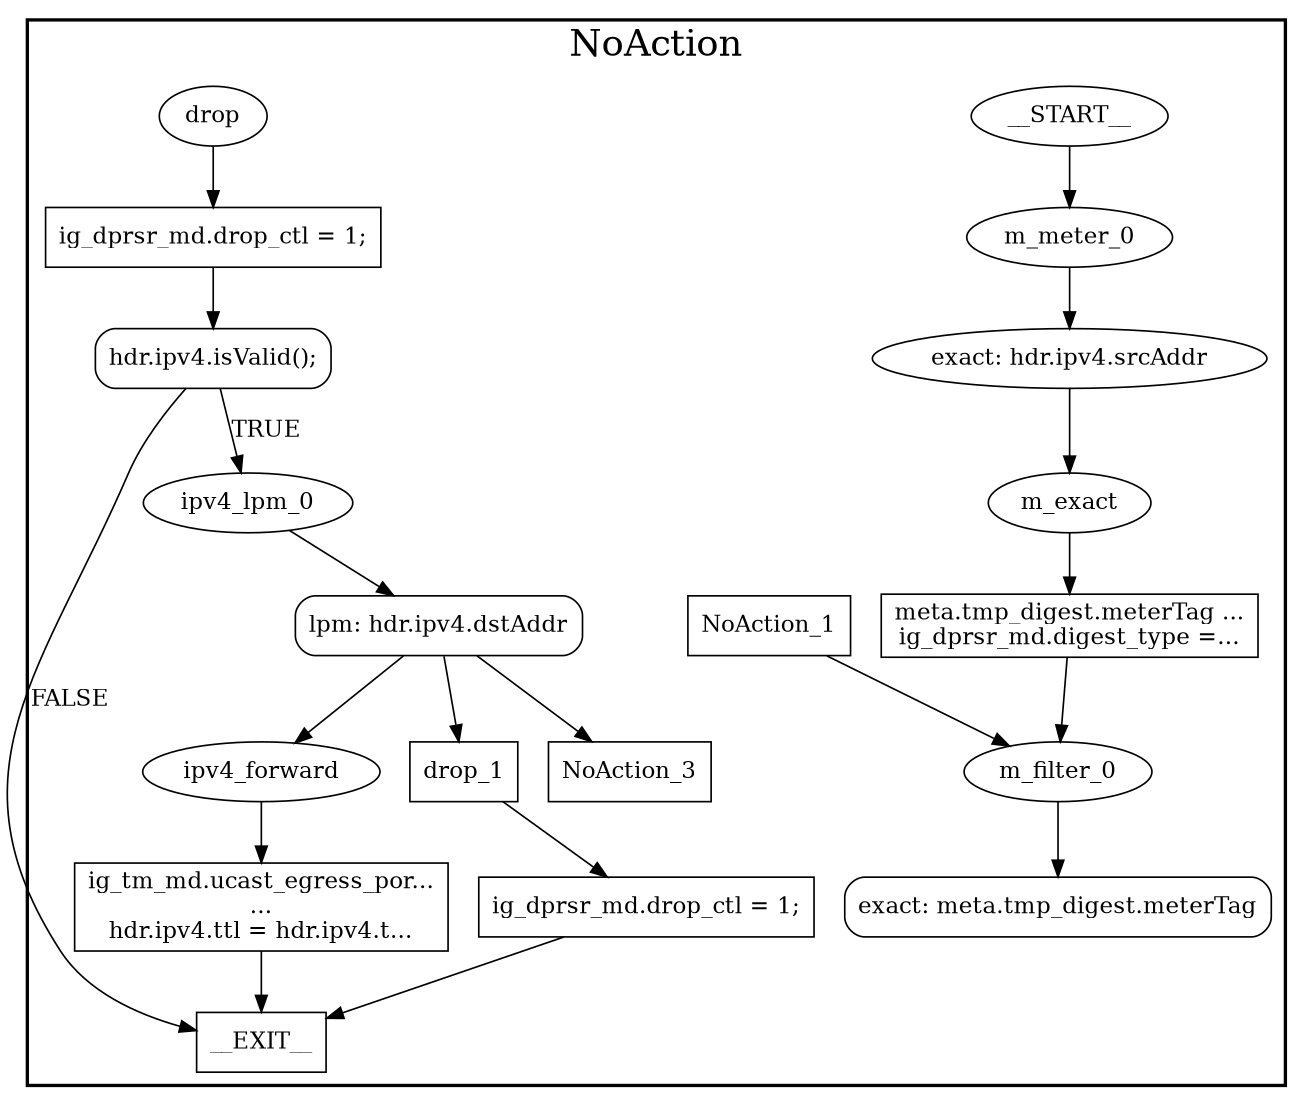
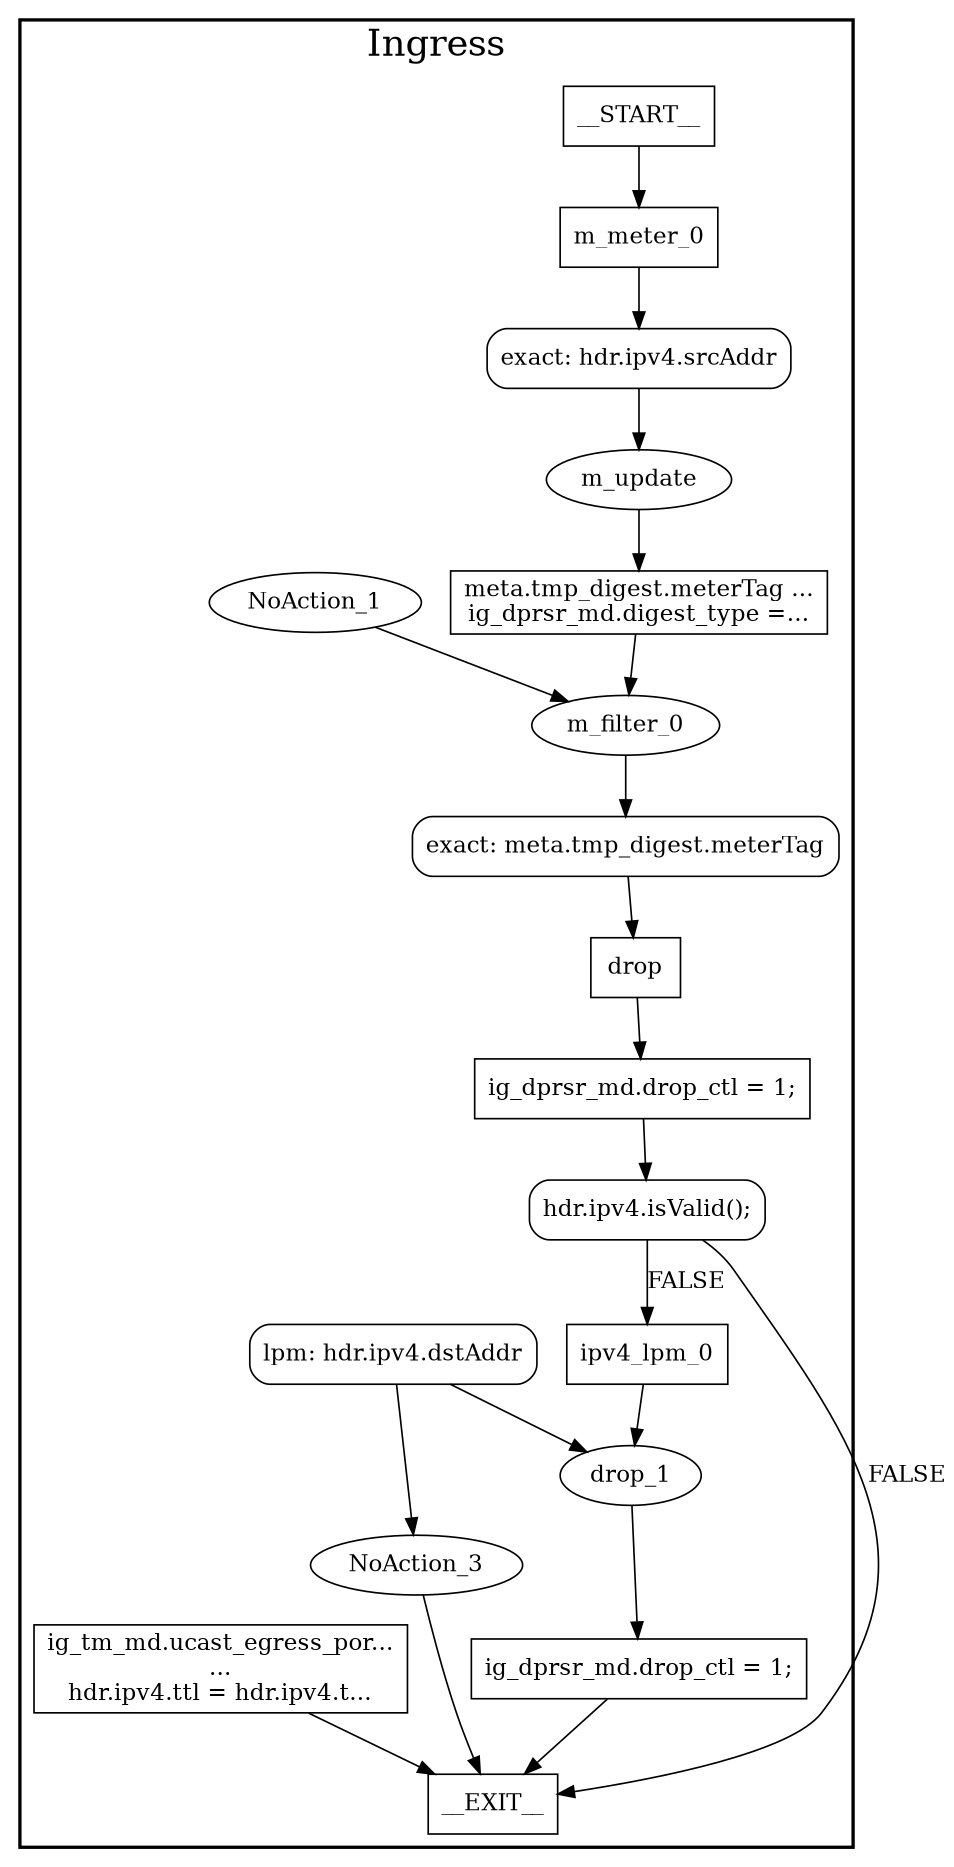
(656, 46) -> (437, 46)
(213, 116) -> (636, 968)
(1070, 116) -> (639, 116)
(1070, 237) -> (639, 237)
(1070, 358) -> (639, 358)
(267, 431) -> (687, 1282)
(248, 503) -> (647, 1354)
(1070, 503) -> (639, 480)
(334, 558) -> (640, 1407)
(769, 626) -> (315, 602)
(261, 772) -> none
(464, 772) -> (631, 1475)
(630, 772) -> (417, 1565)
none -> (630, 899)
none -> (445, 1678)
